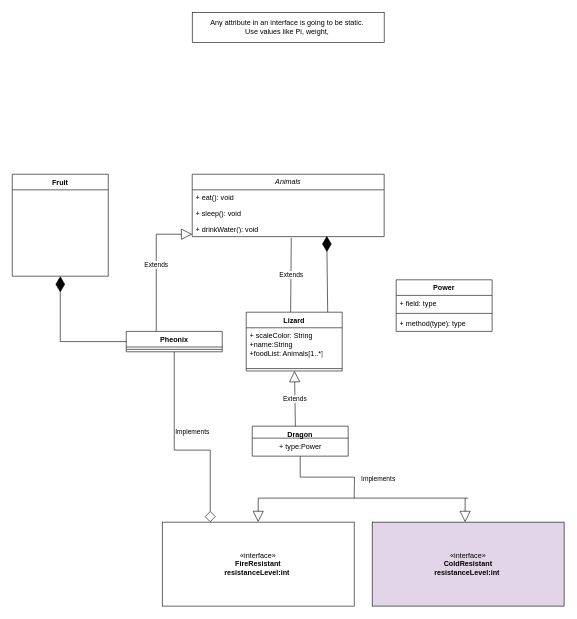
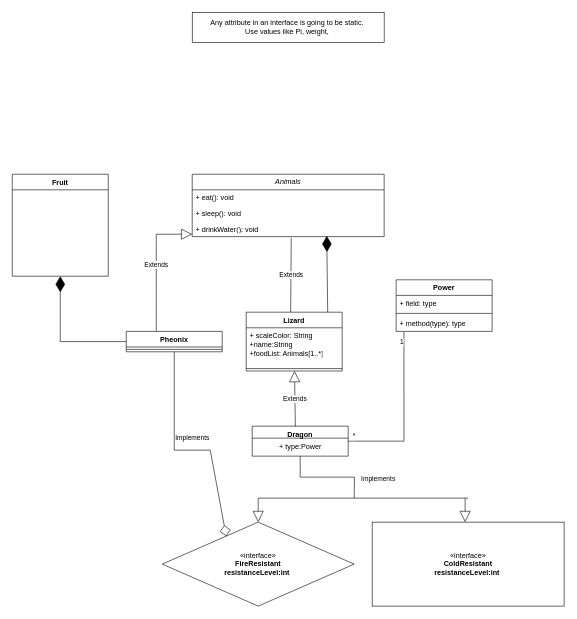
none -> (404, 362)
(258, 564) -> (258, 564)
(468, 564) -> (468, 564)
